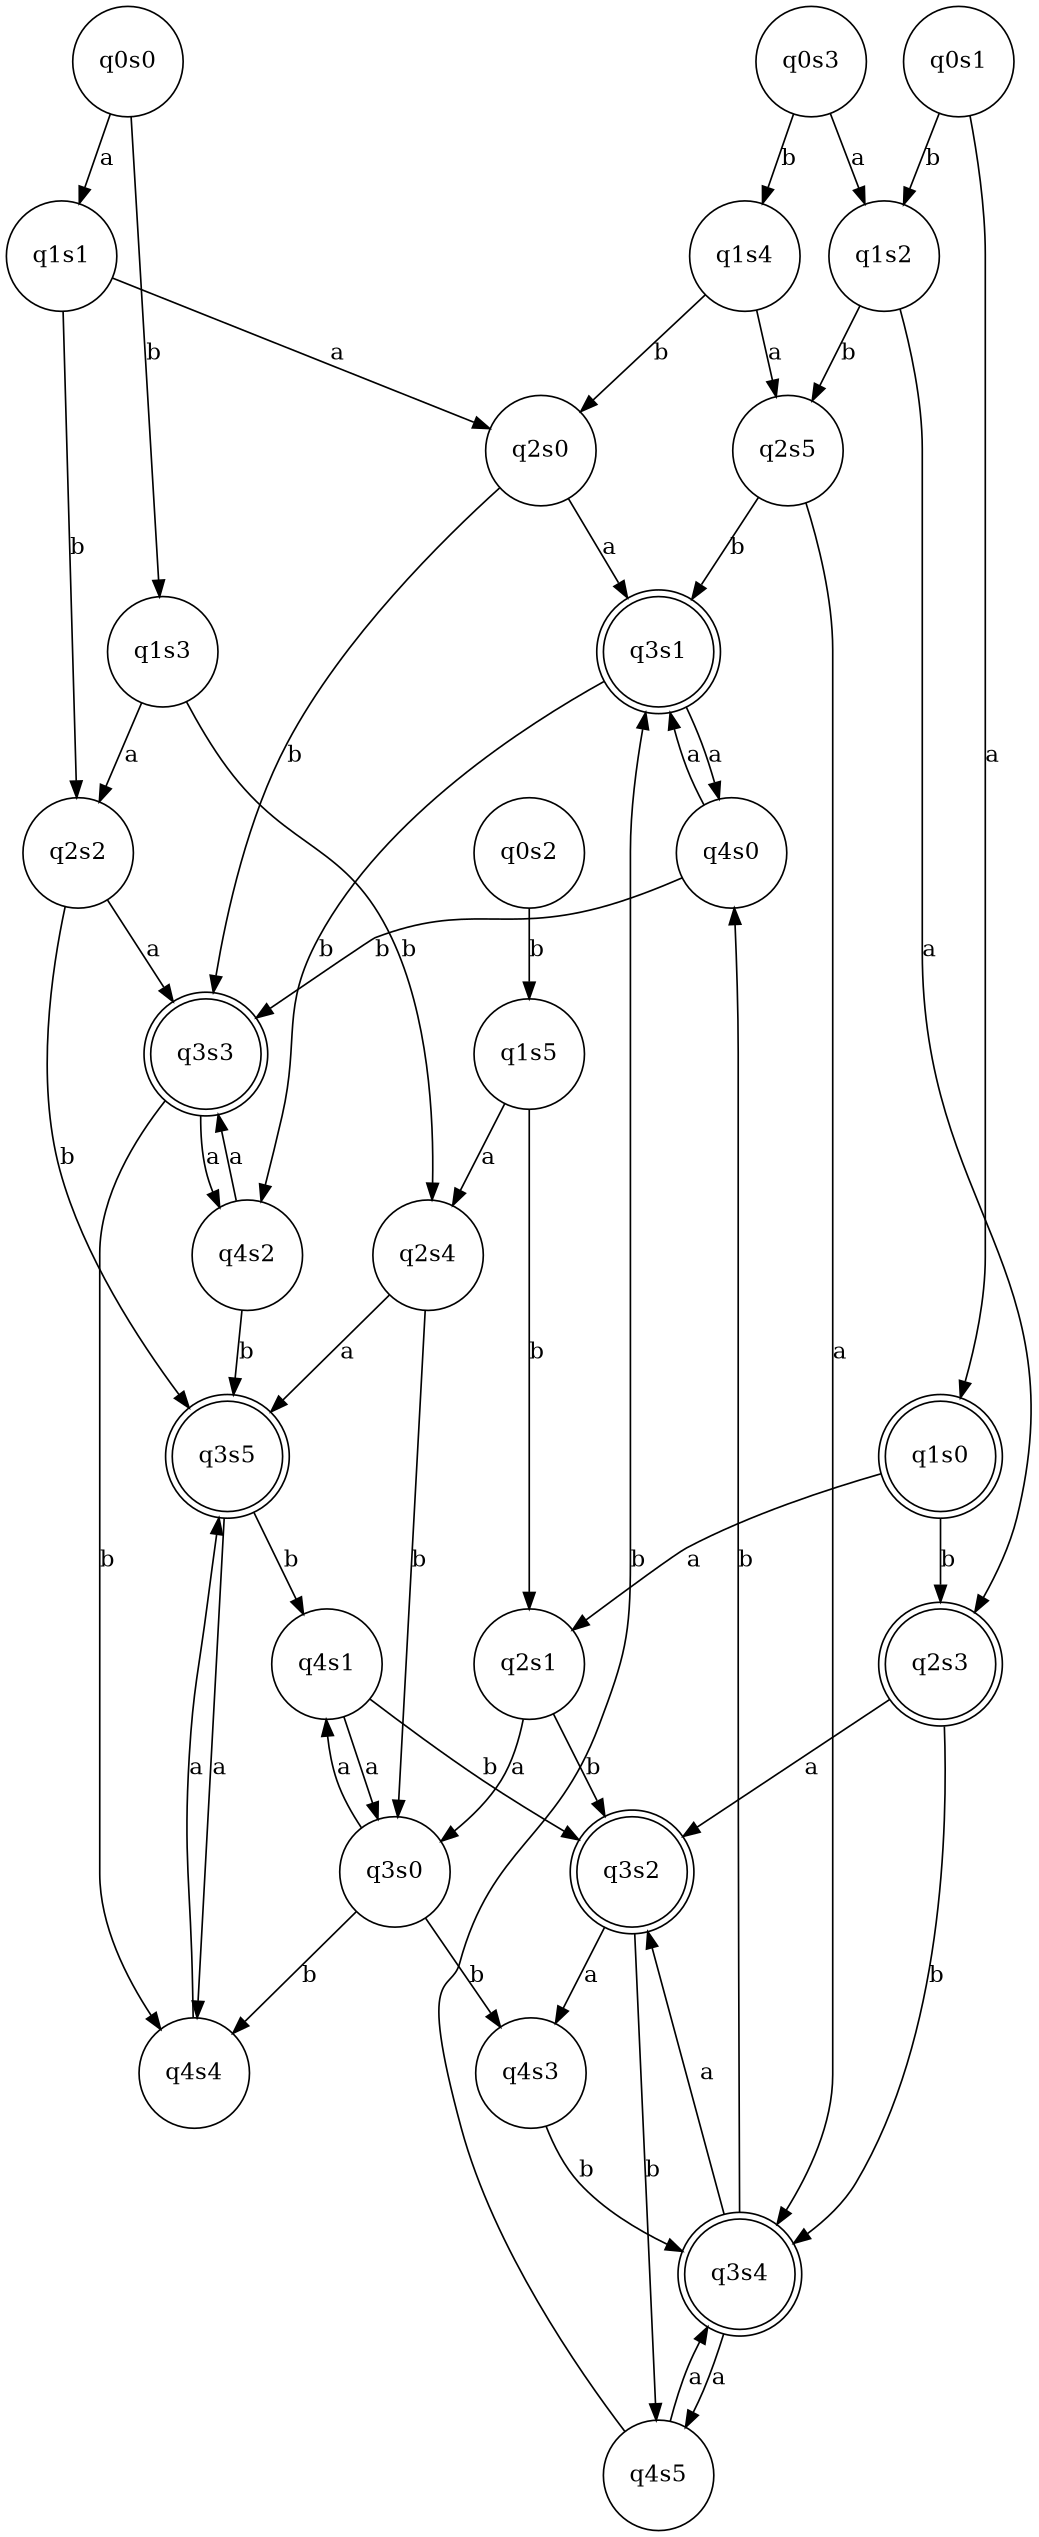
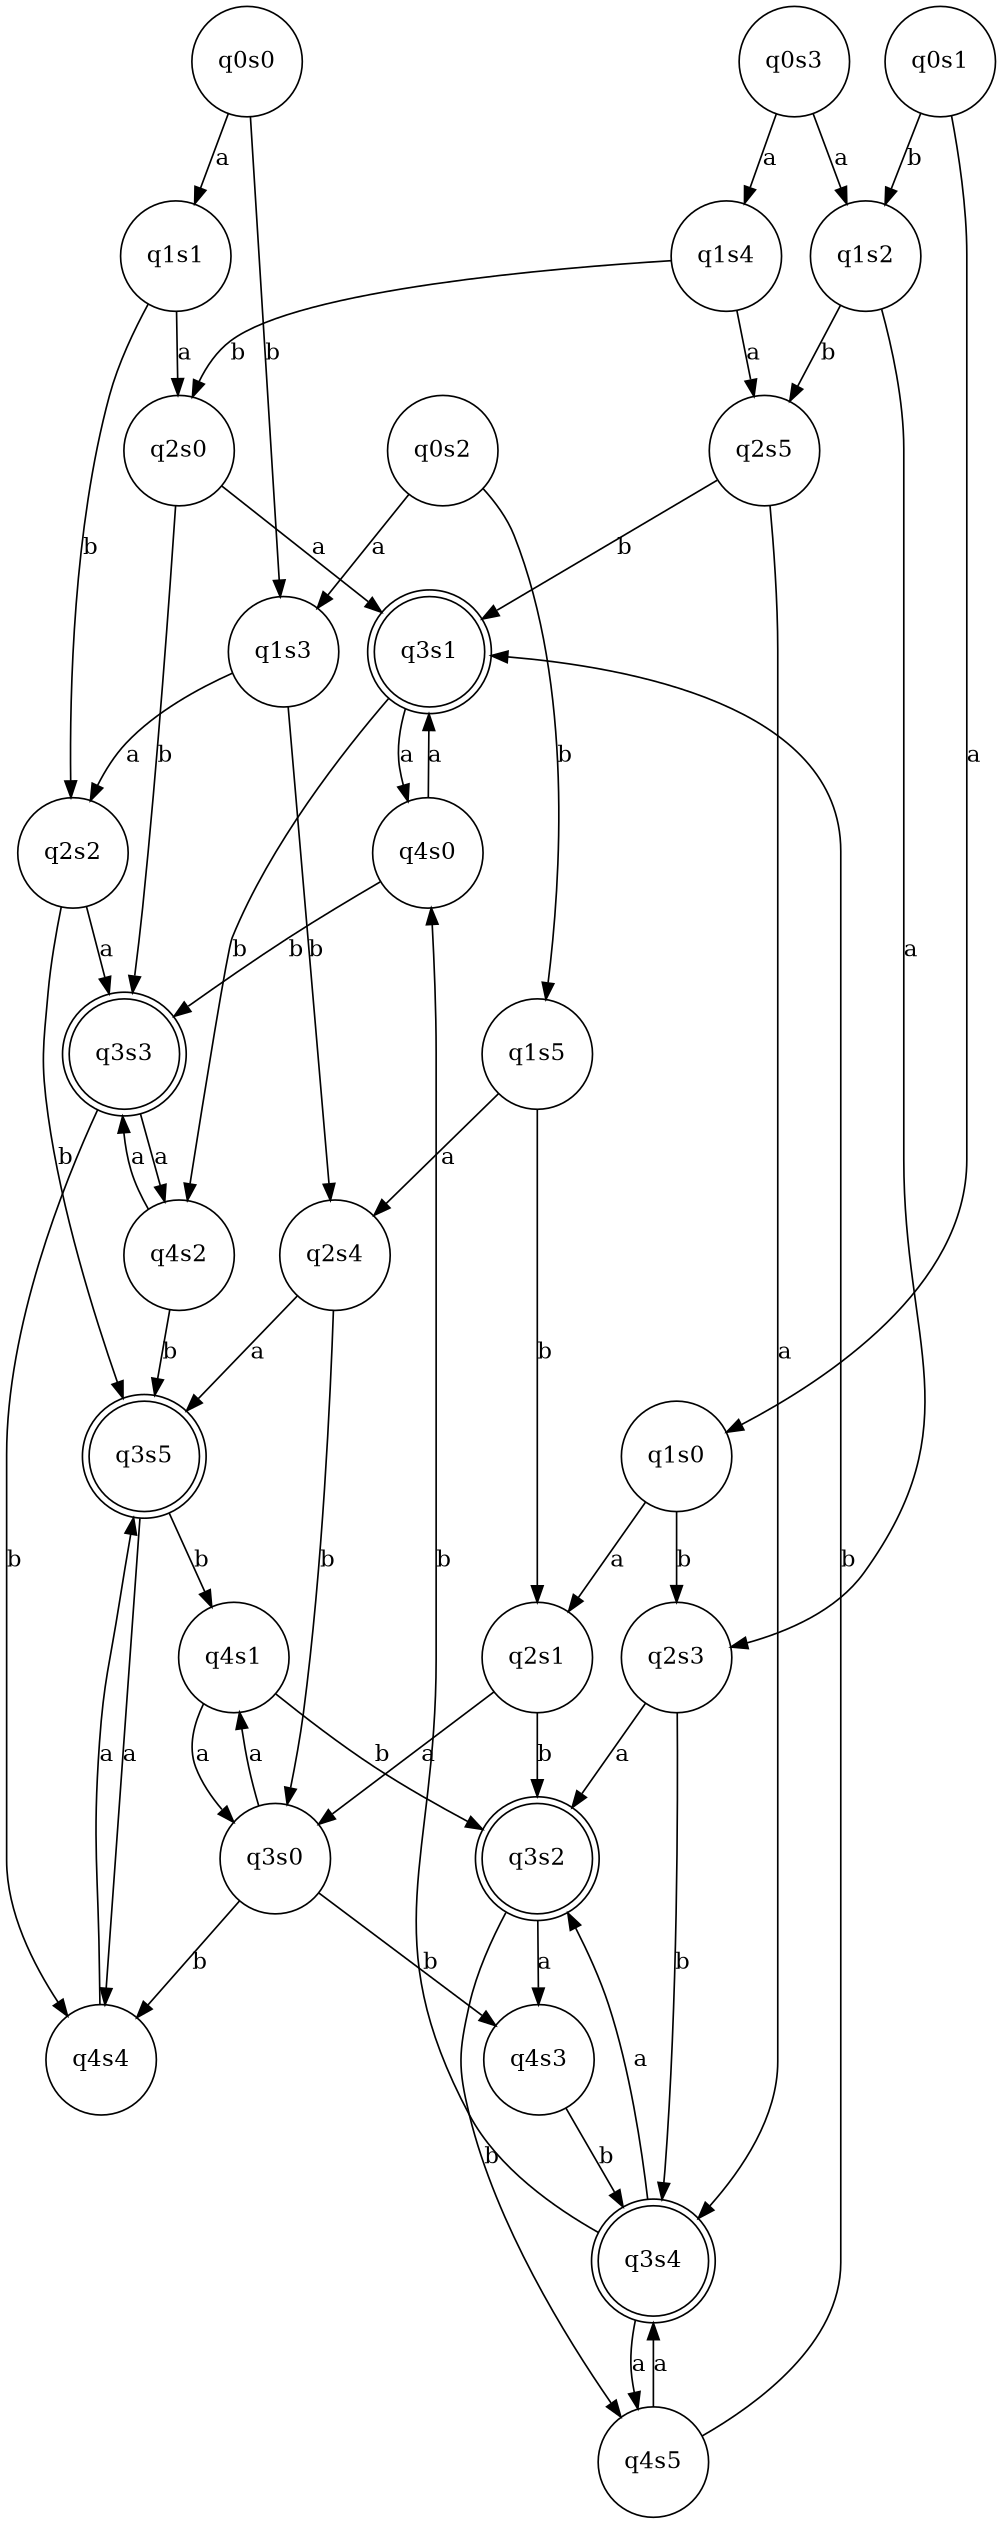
(790, 159) -> (770, 159)
none -> (368, 545)
(941, 1456) -> (677, 1456)
(941, 1664) -> (677, 1657)
